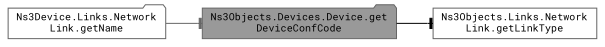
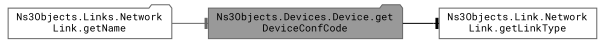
(87, 23) -> (90, 23)
(515, 23) -> (518, 23)
